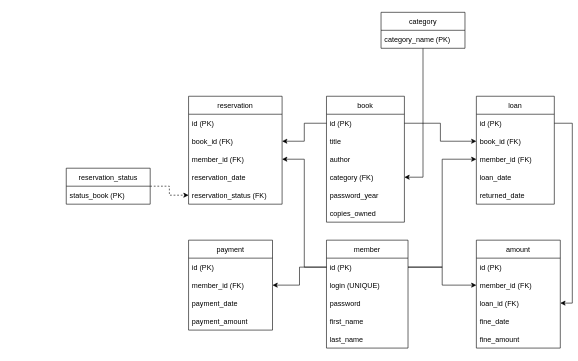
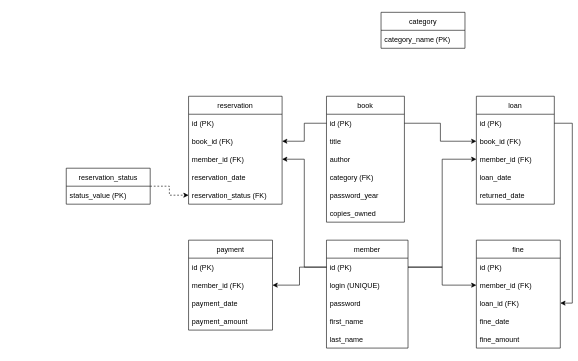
(410, 177) -> none
(101, 196) -> (102, 196)
(518, 250) -> (518, 250)
